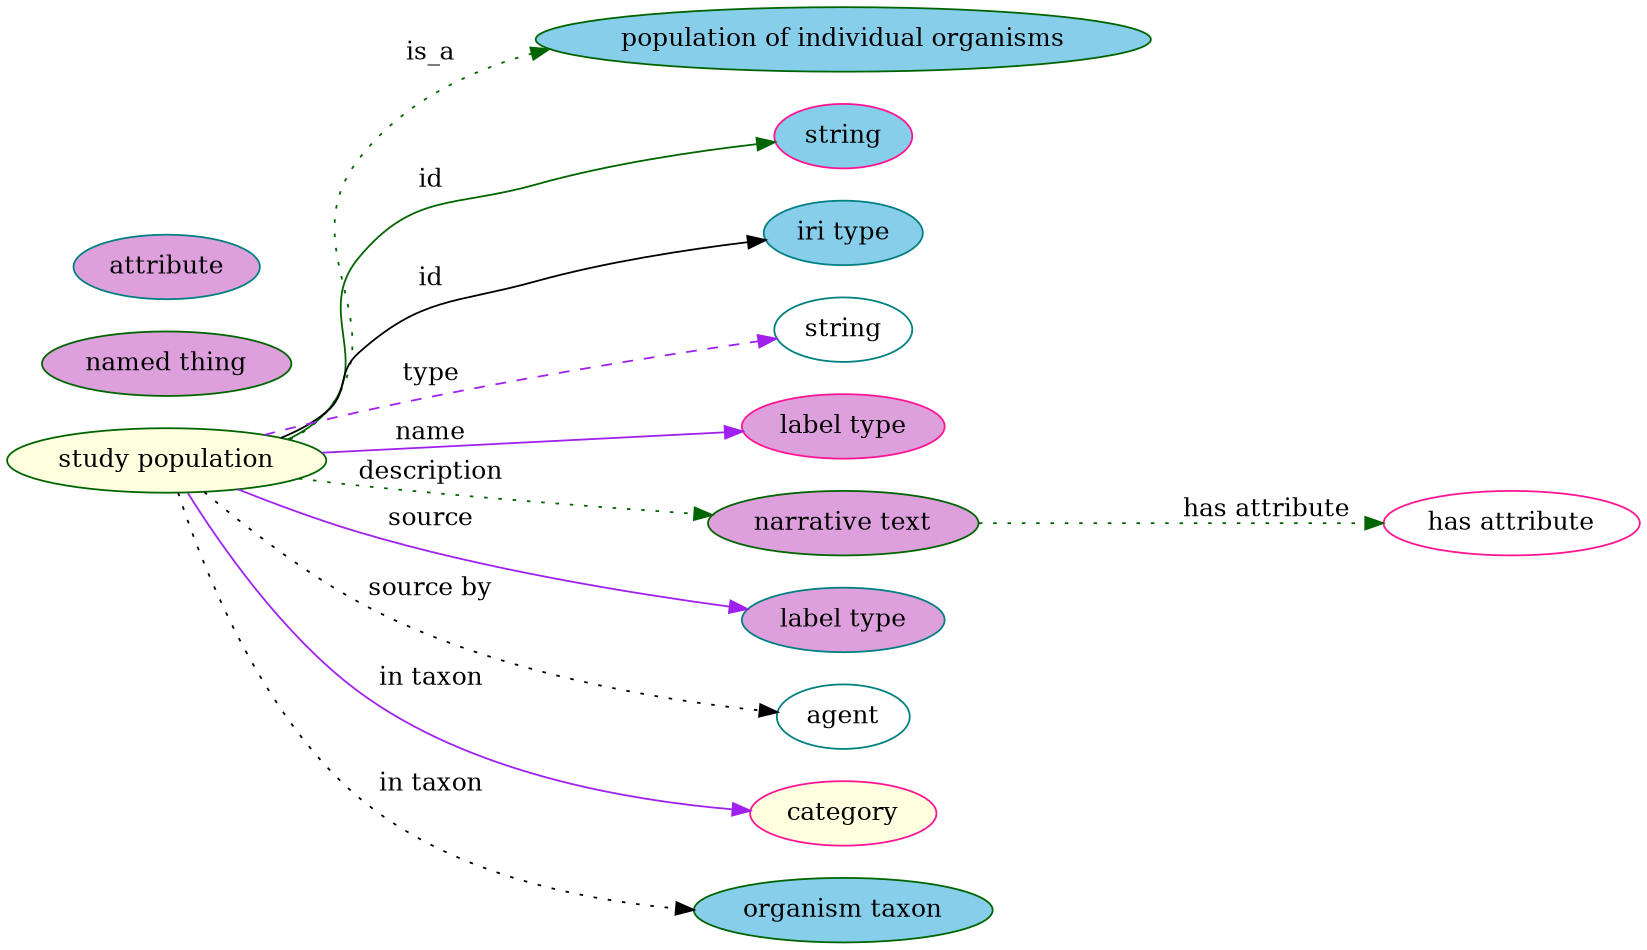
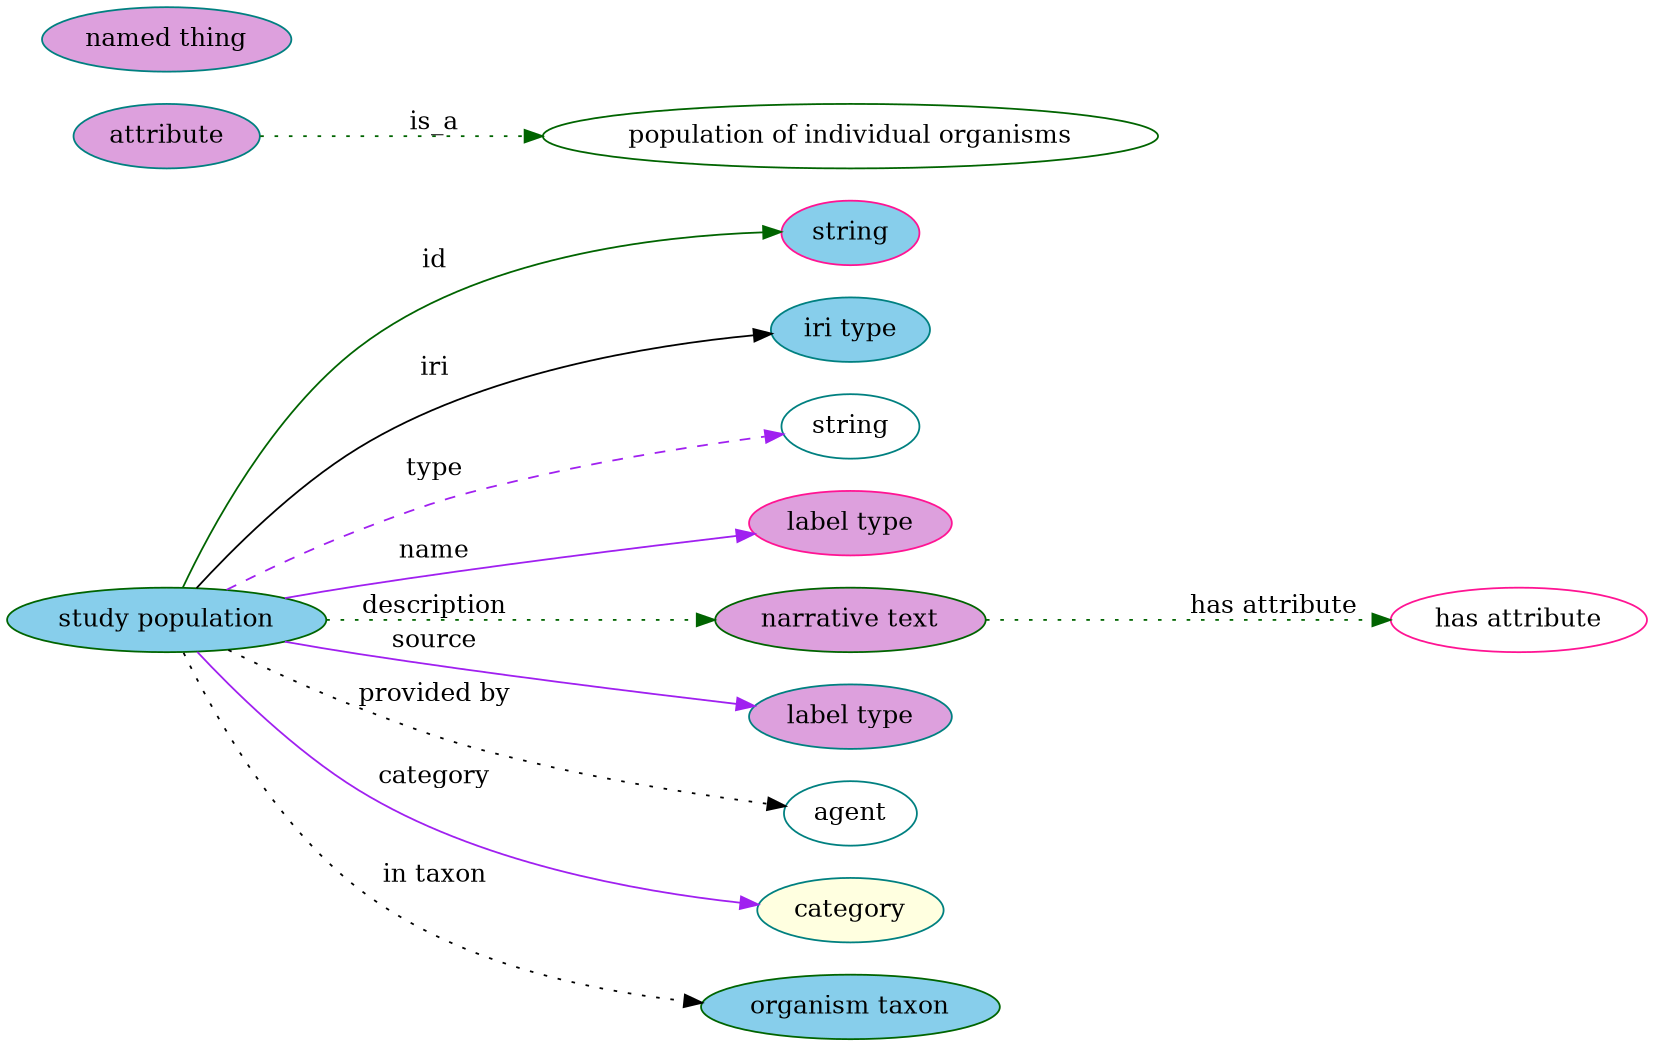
(843, 39) -> (850, 136)
(338, 207) -> (392, 136)
(431, 279) -> (435, 368)
(167, 364) -> (167, 39)
(167, 460) -> (167, 620)
(431, 589) -> (435, 694)
(431, 678) -> (435, 777)
(843, 813) -> (850, 910)
